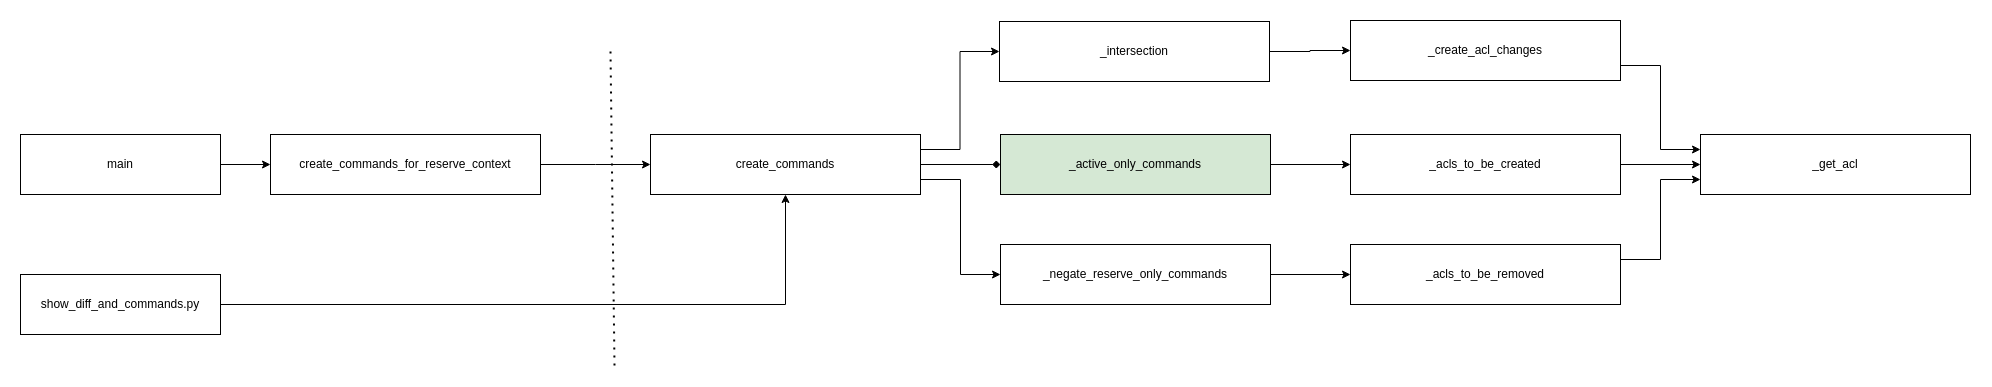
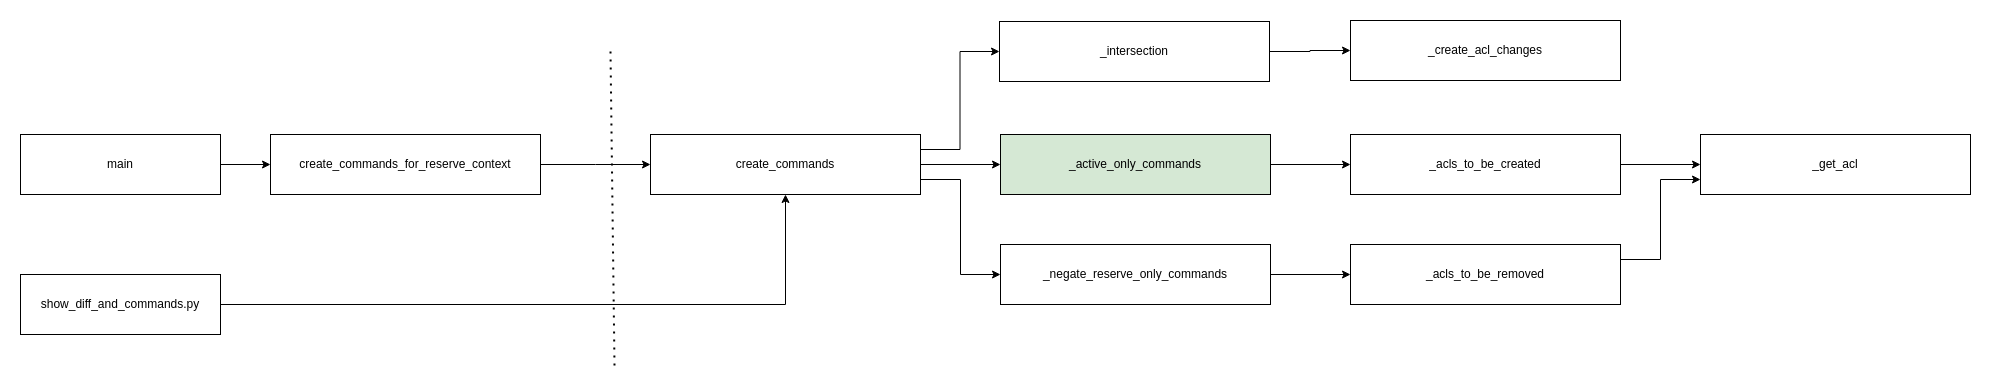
(1661, 104) -> none
(992, 165) -> (992, 165)
